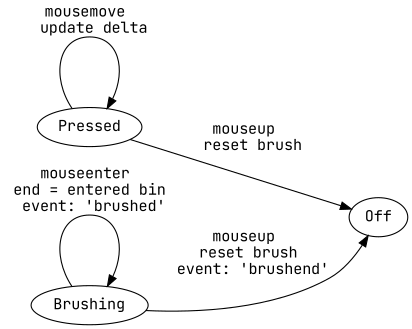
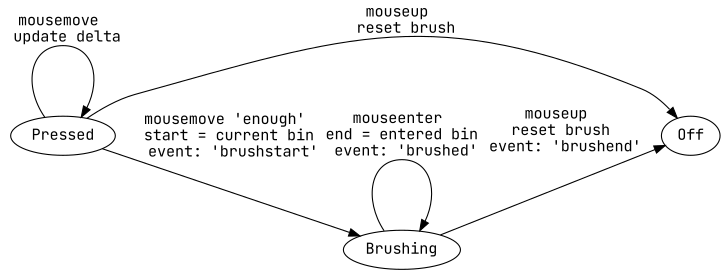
none -> (226, 191)
